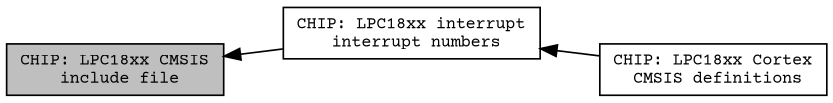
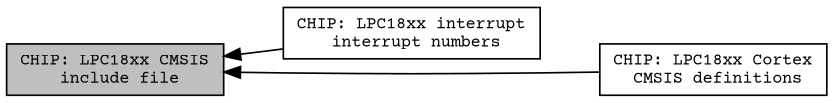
(578, 53) -> (420, 74)
